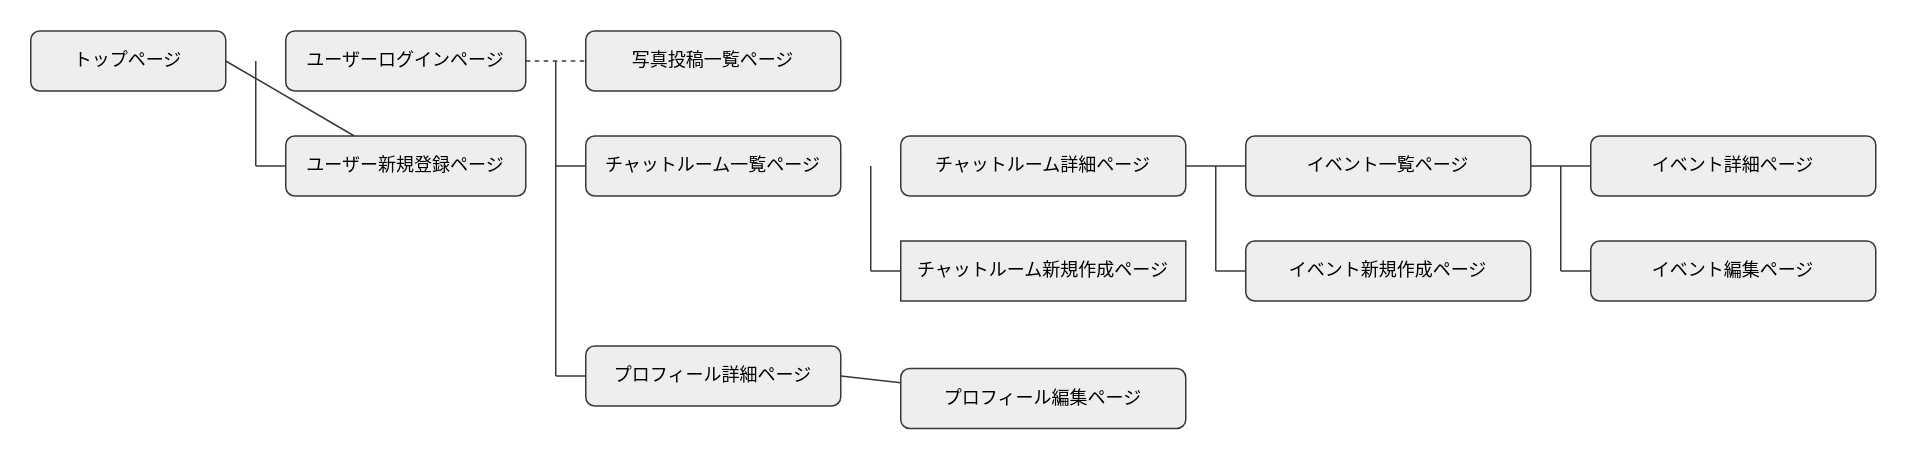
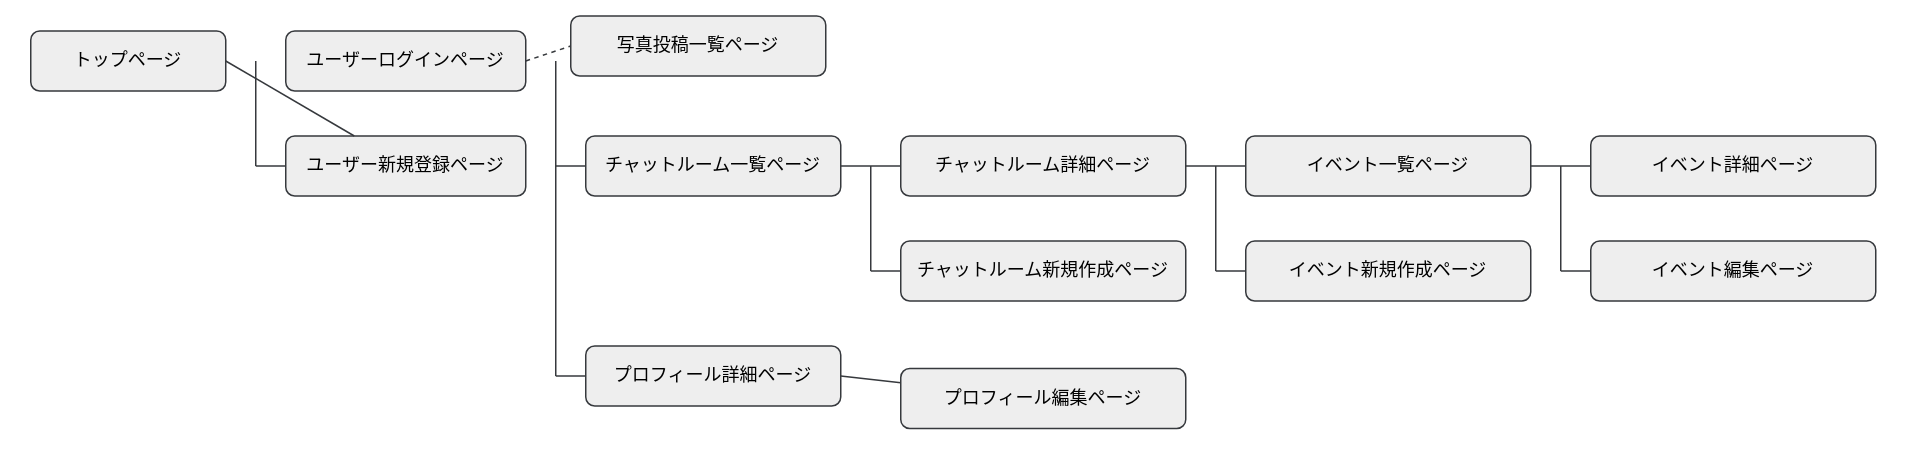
(713, 61) -> (698, 46)
none -> (872, 166)
(1043, 271) -> (1043, 271)
